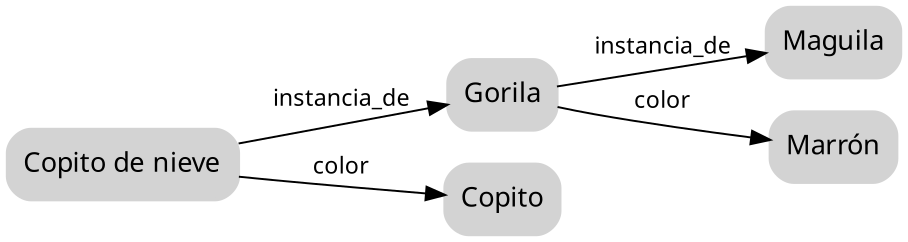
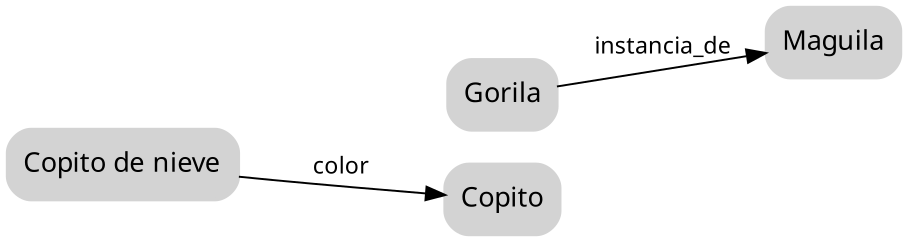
(333, 126) -> none
(833, 147) -> none
